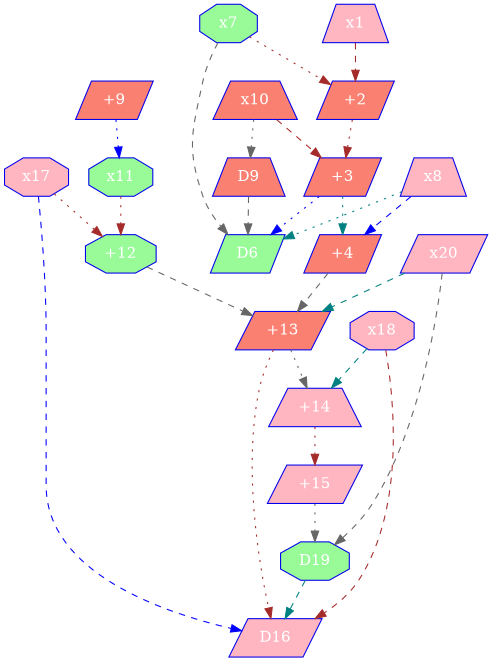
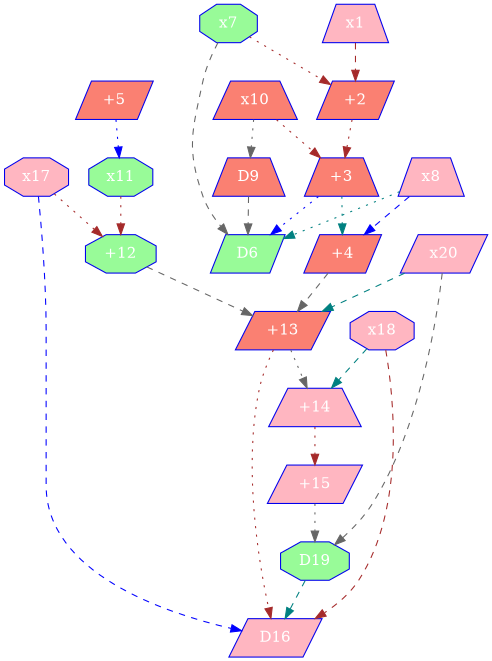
(114, 100) -> (114, 100)
(295, 135) -> (294, 135)
(343, 177) -> (342, 177)
